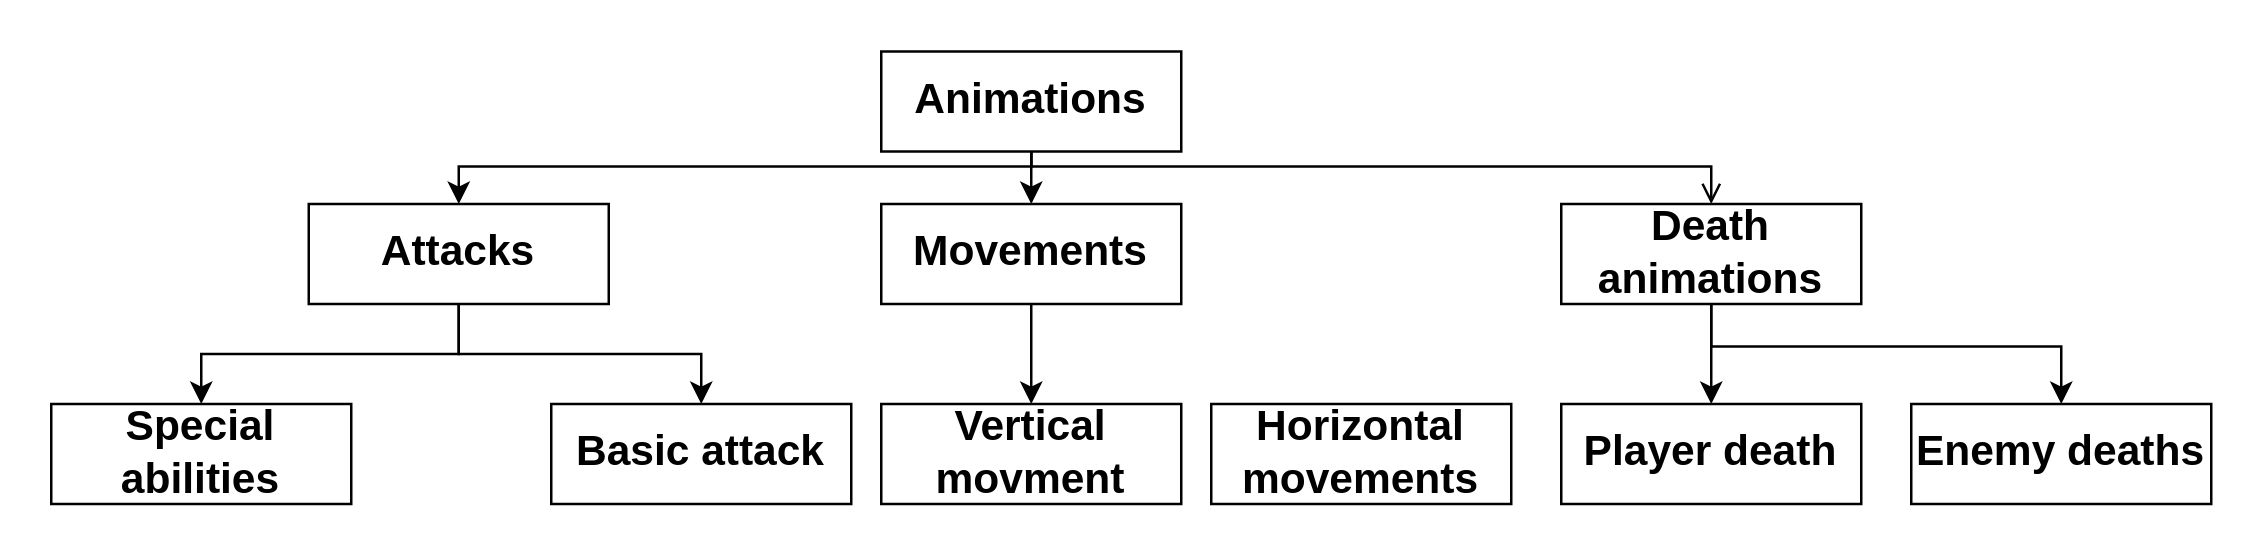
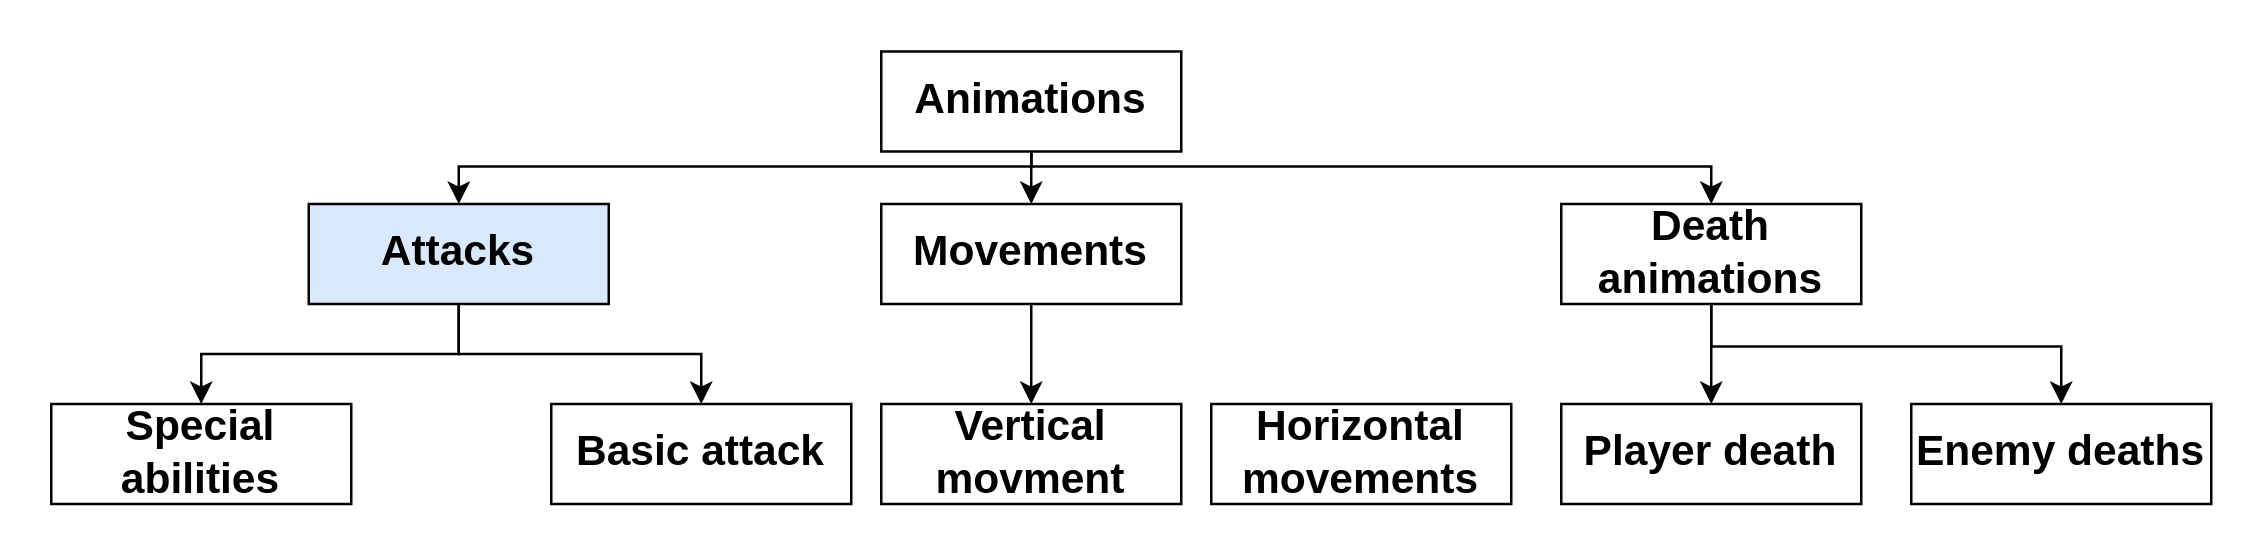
(1711, 190) -> (1711, 186)
(459, 254) -> (459, 254)
